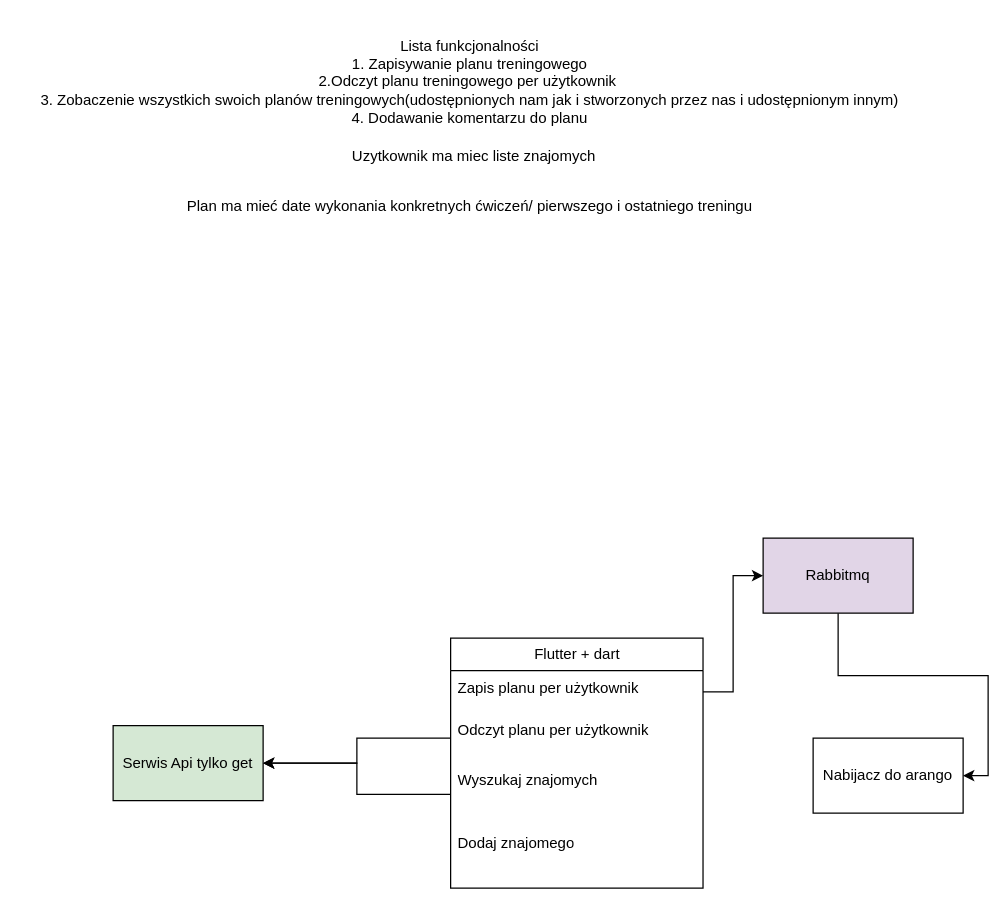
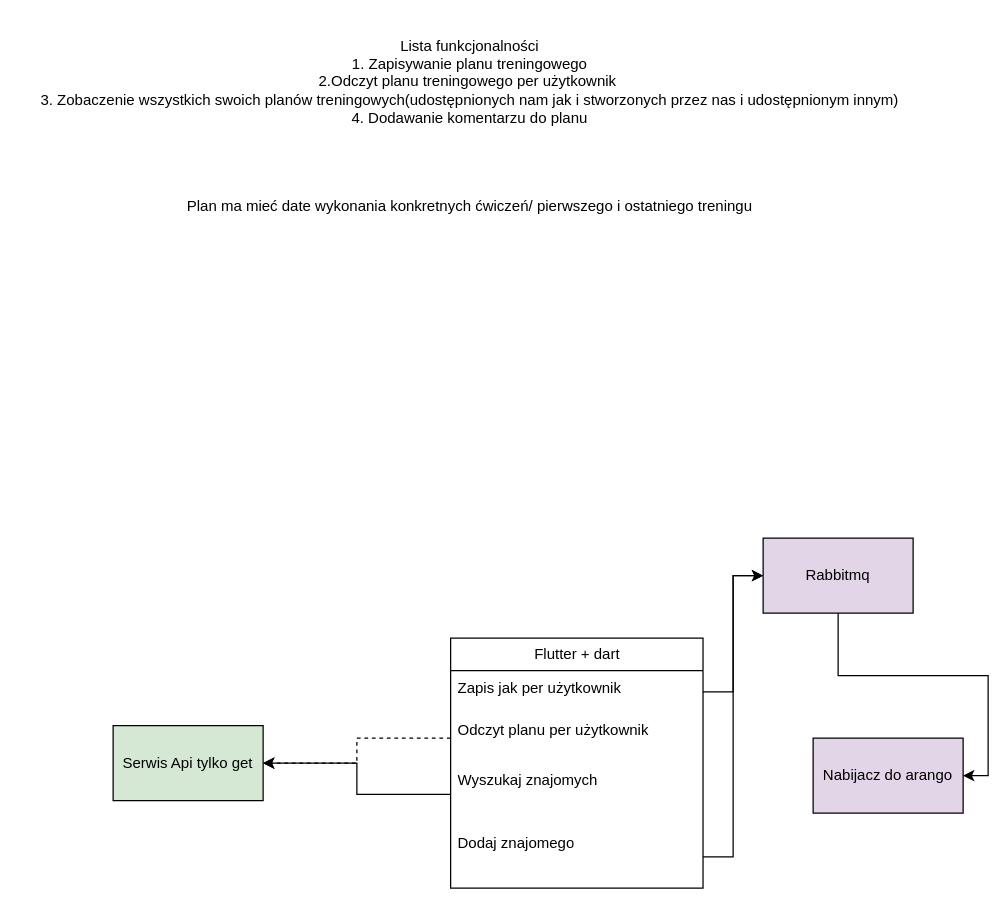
(476, 157) -> none
(556, 688) -> (549, 688)
(390, 738) -> (390, 738)
(888, 776) -> (888, 776)
none -> (733, 791)
